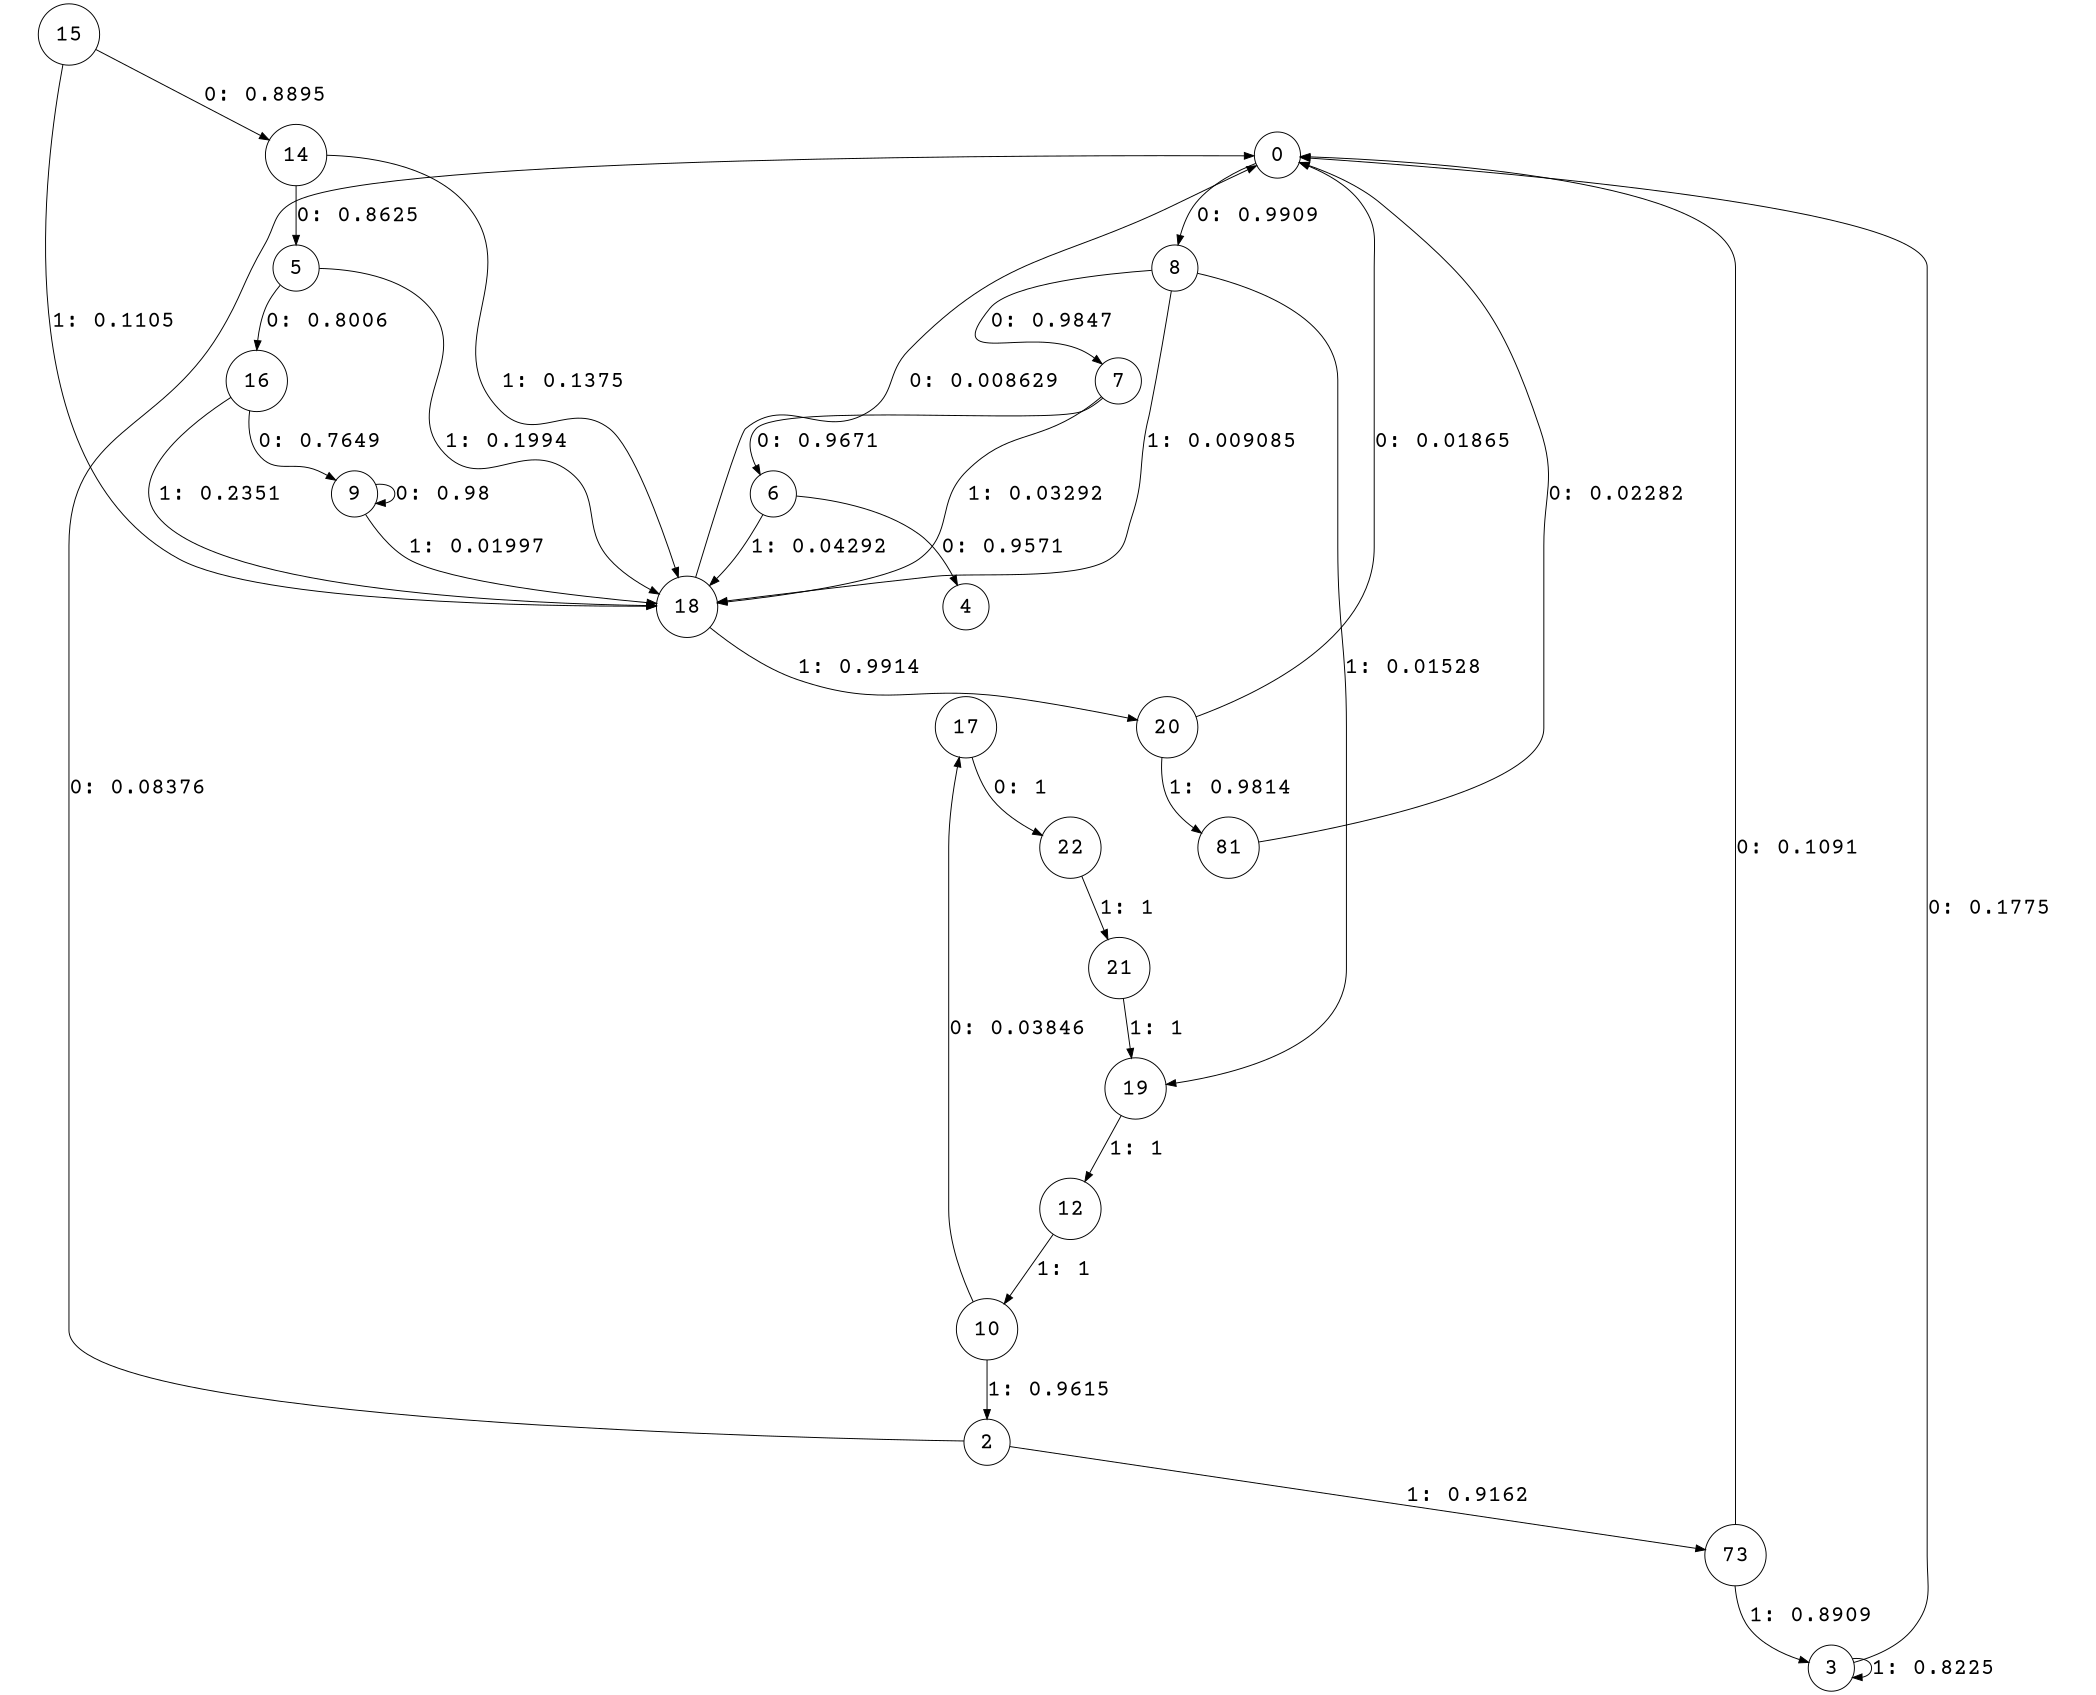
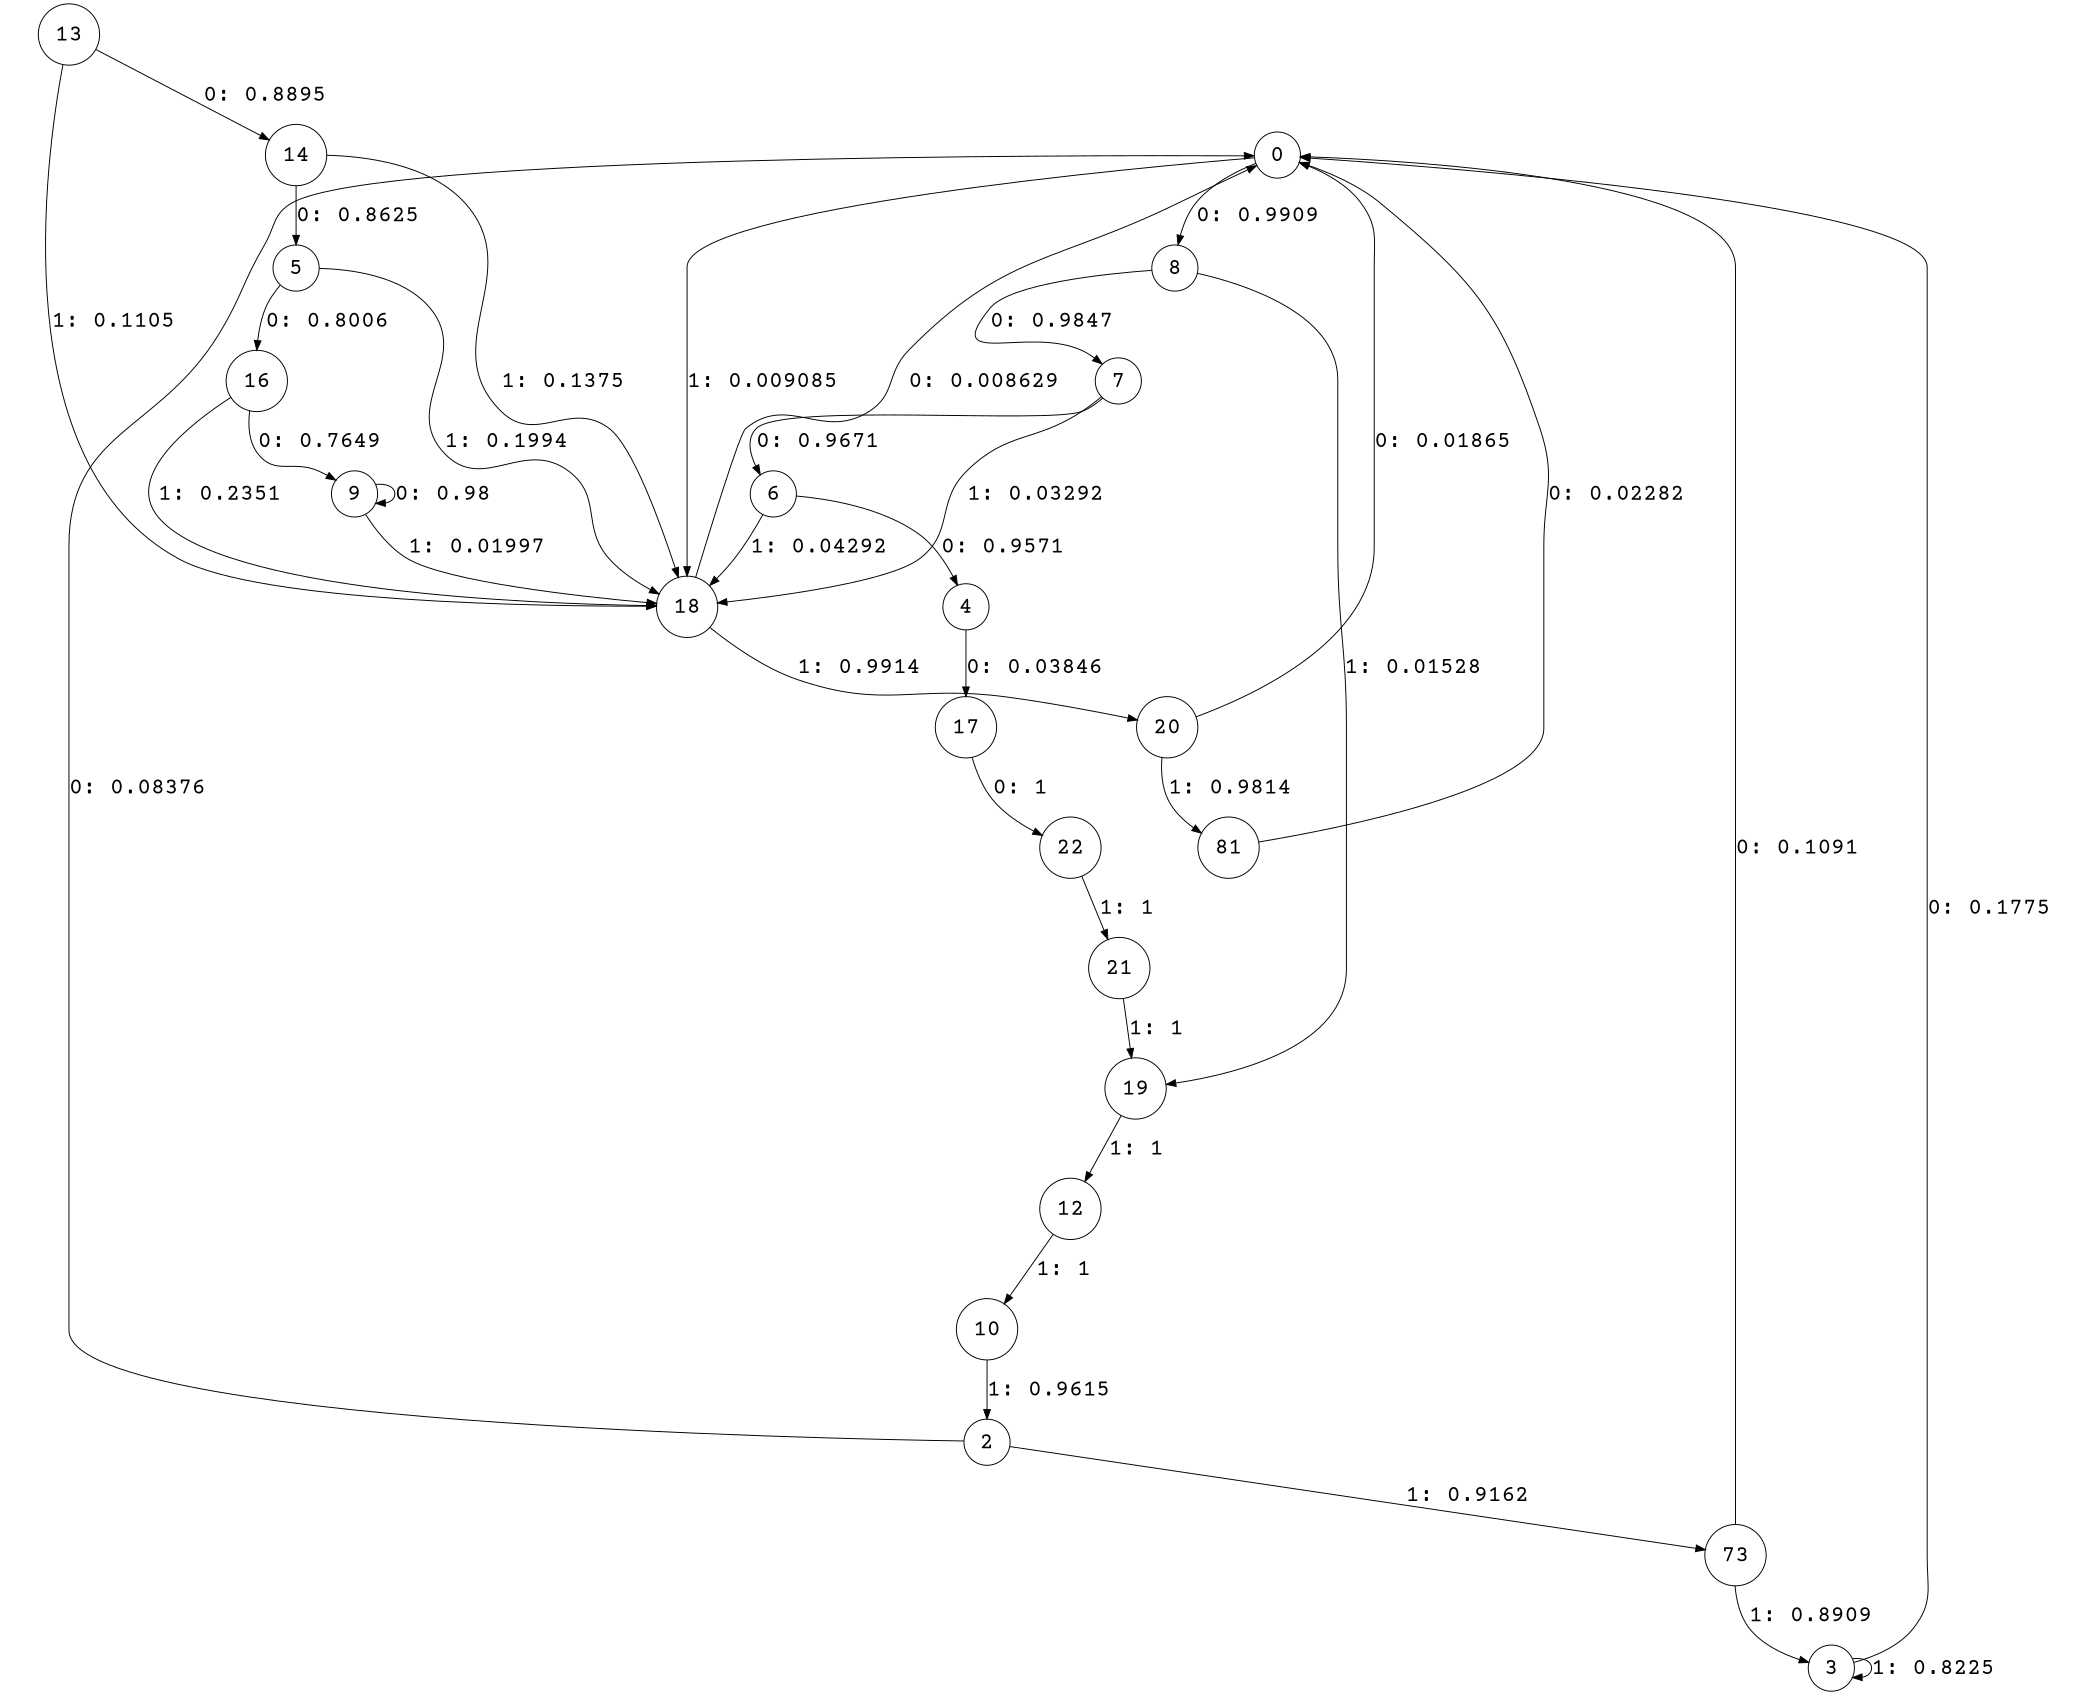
(69, 34) -> (69, 34)
(1058, 572) -> (816, 214)
(949, 1036) -> (966, 658)
